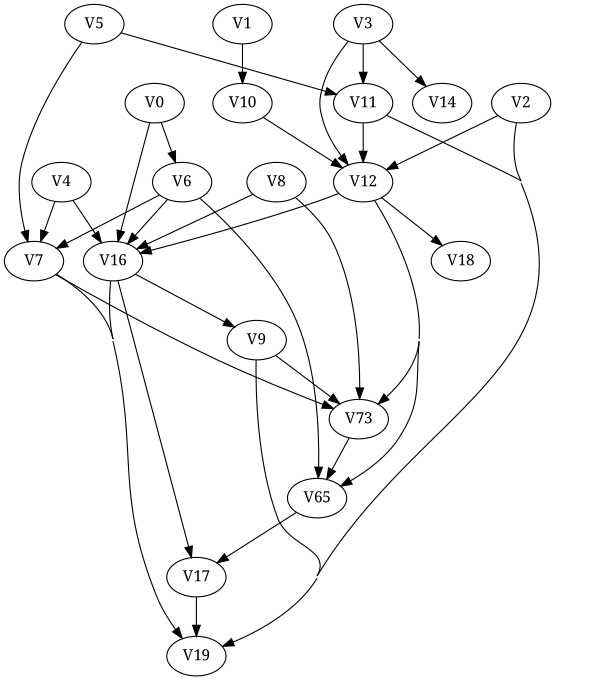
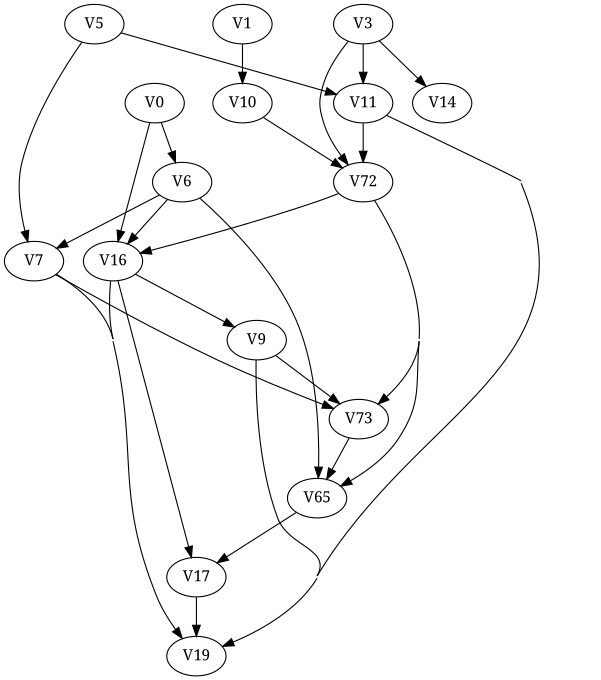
(521, 103) -> none
(61, 182) -> none
(276, 182) -> none
(363, 182) -> (363, 182)
(461, 261) -> none
